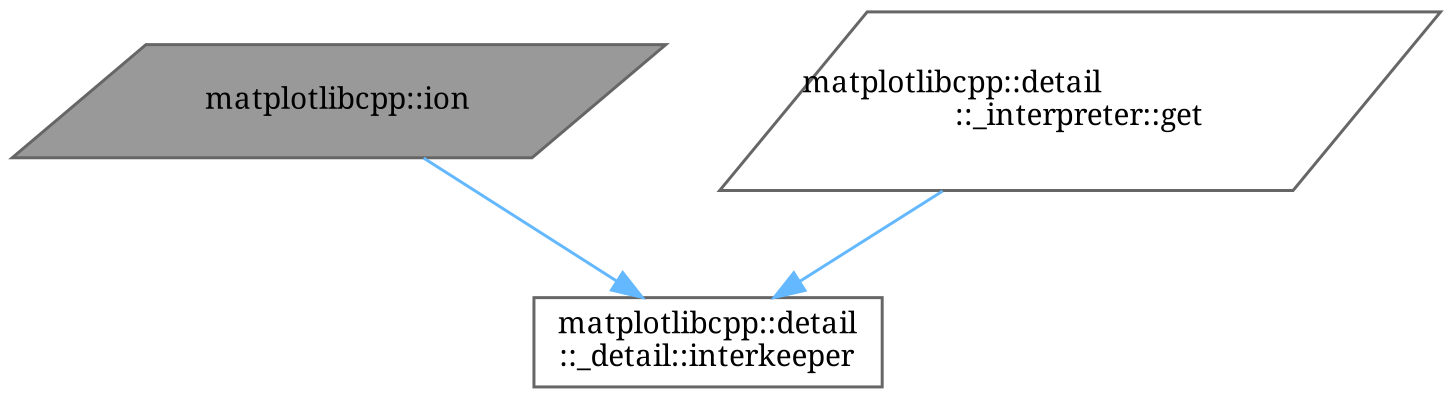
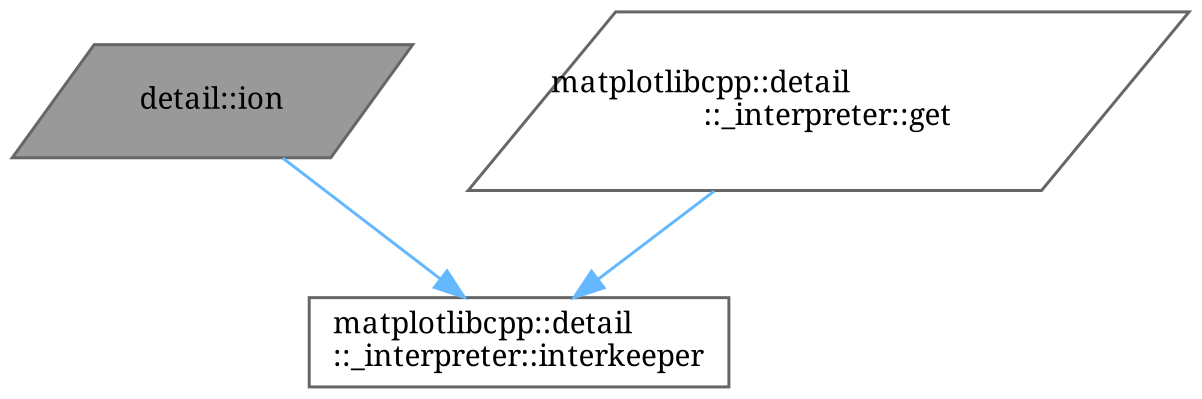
(339, 101) -> (212, 101)
(708, 342) -> (519, 342)
